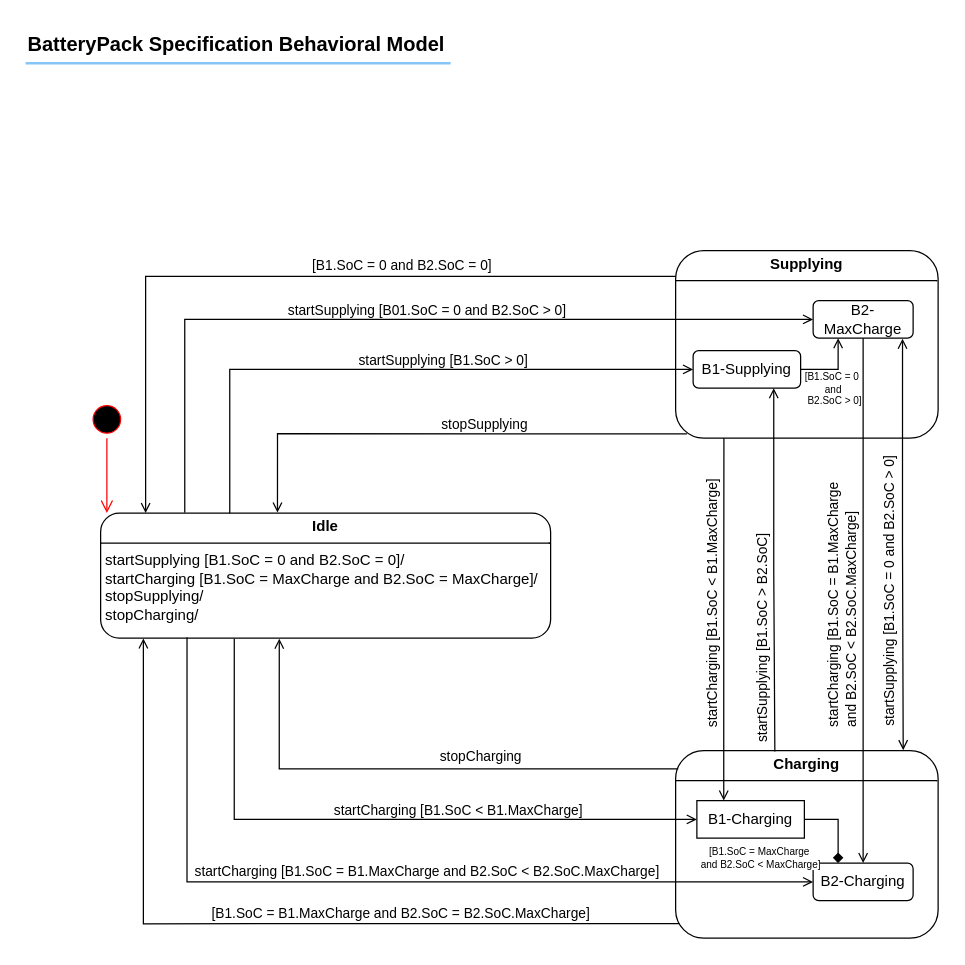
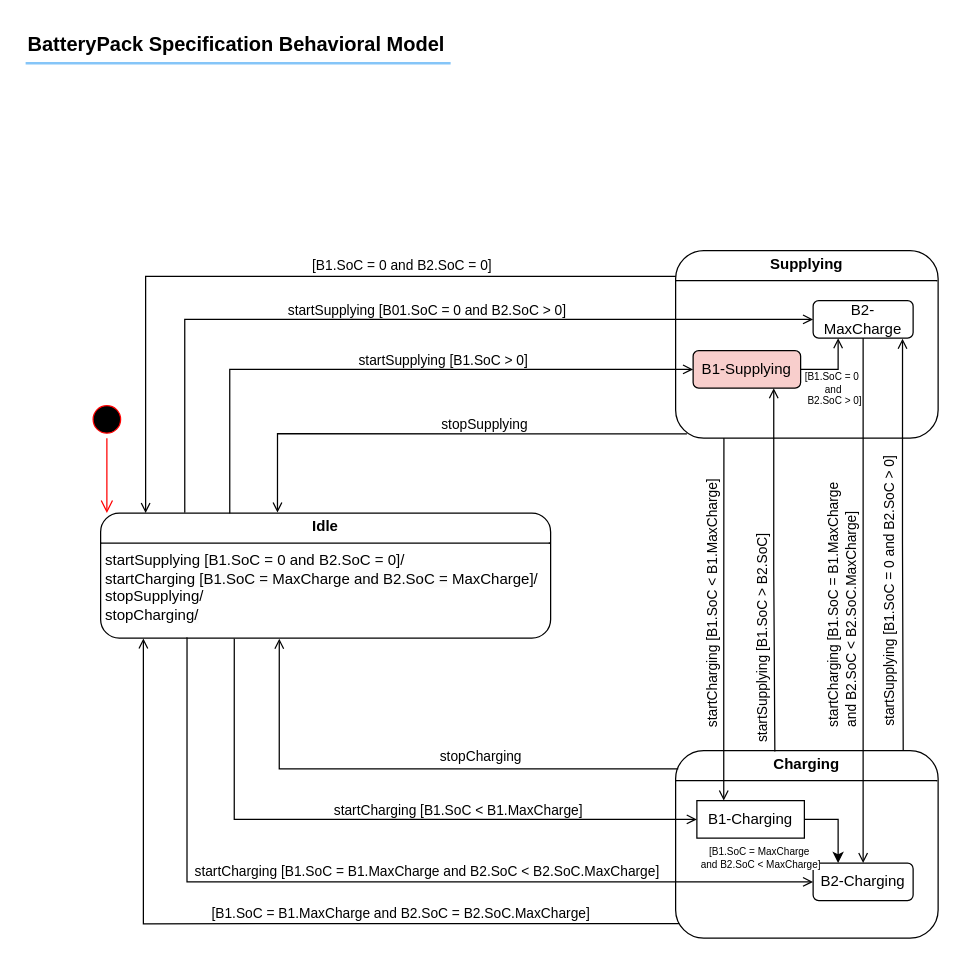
(747, 369) -> (747, 369)
(903, 744) -> (903, 745)
(838, 852) -> (838, 853)
